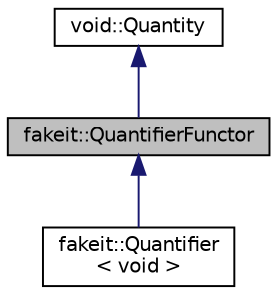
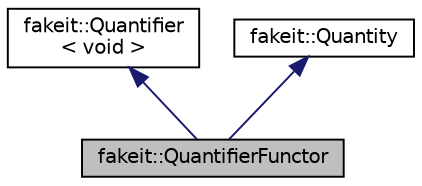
(139, 27) -> (324, 38)
(139, 201) -> (170, 111)
